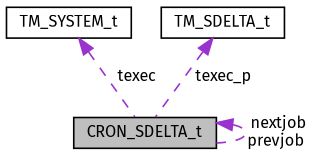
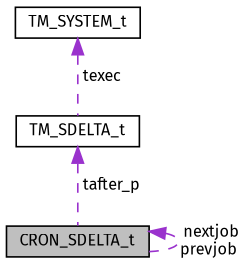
(221, 77) -> (109, 186)
(112, 84) -> (78, 85)
